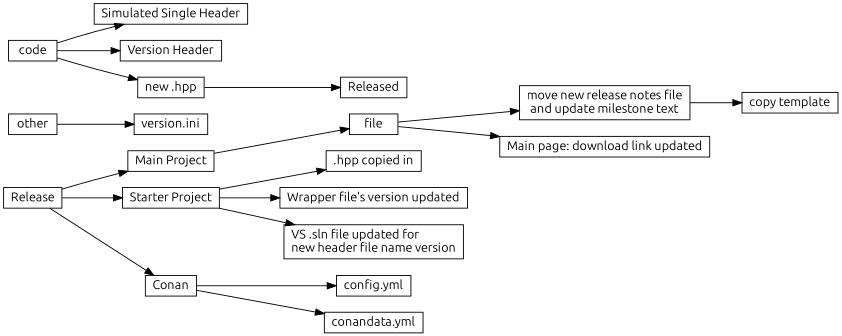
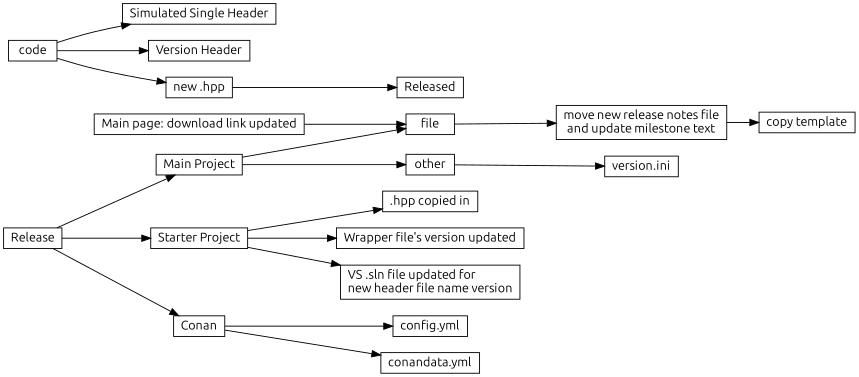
(444, 131) -> (350, 124)
none -> (320, 165)
